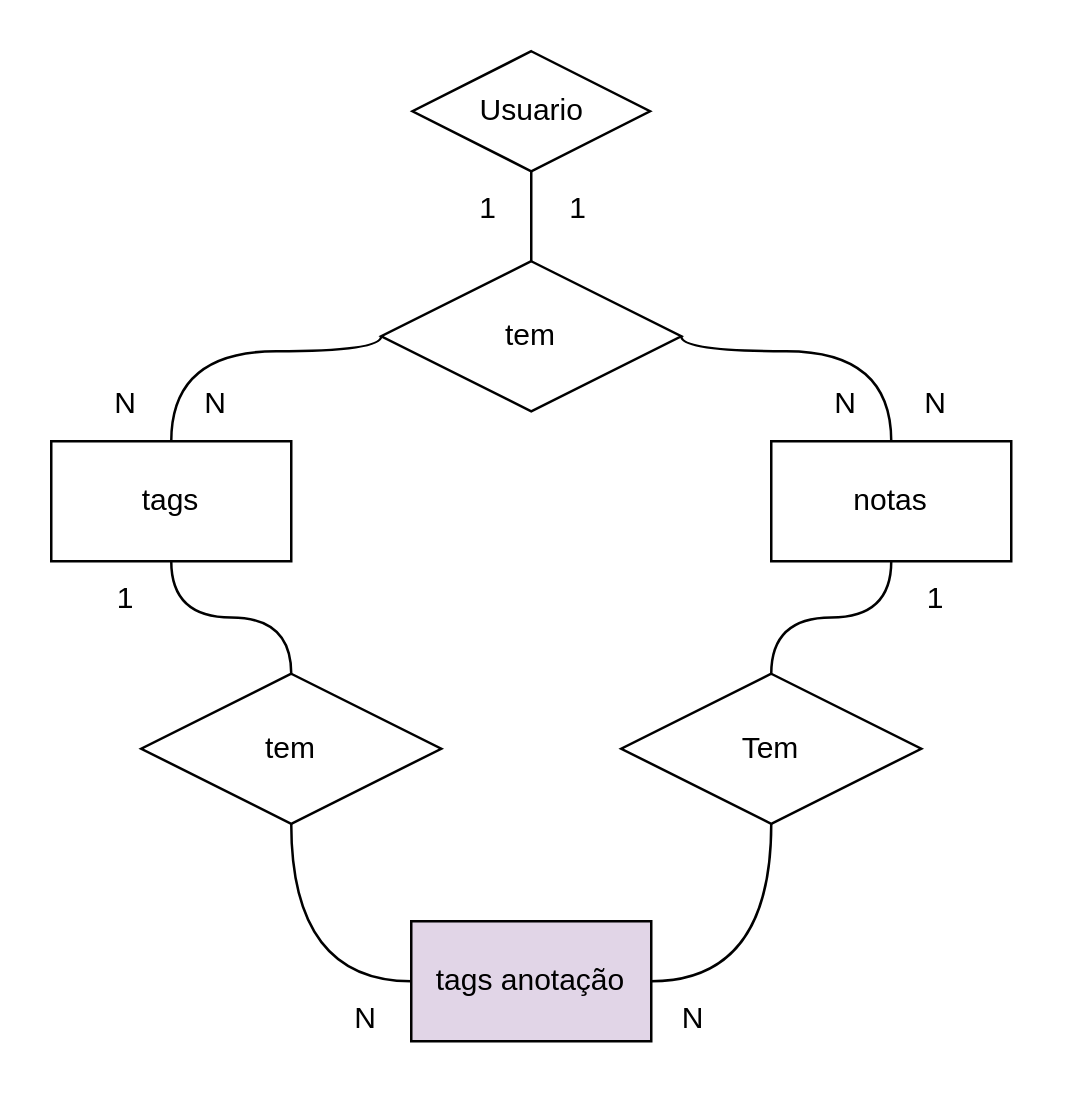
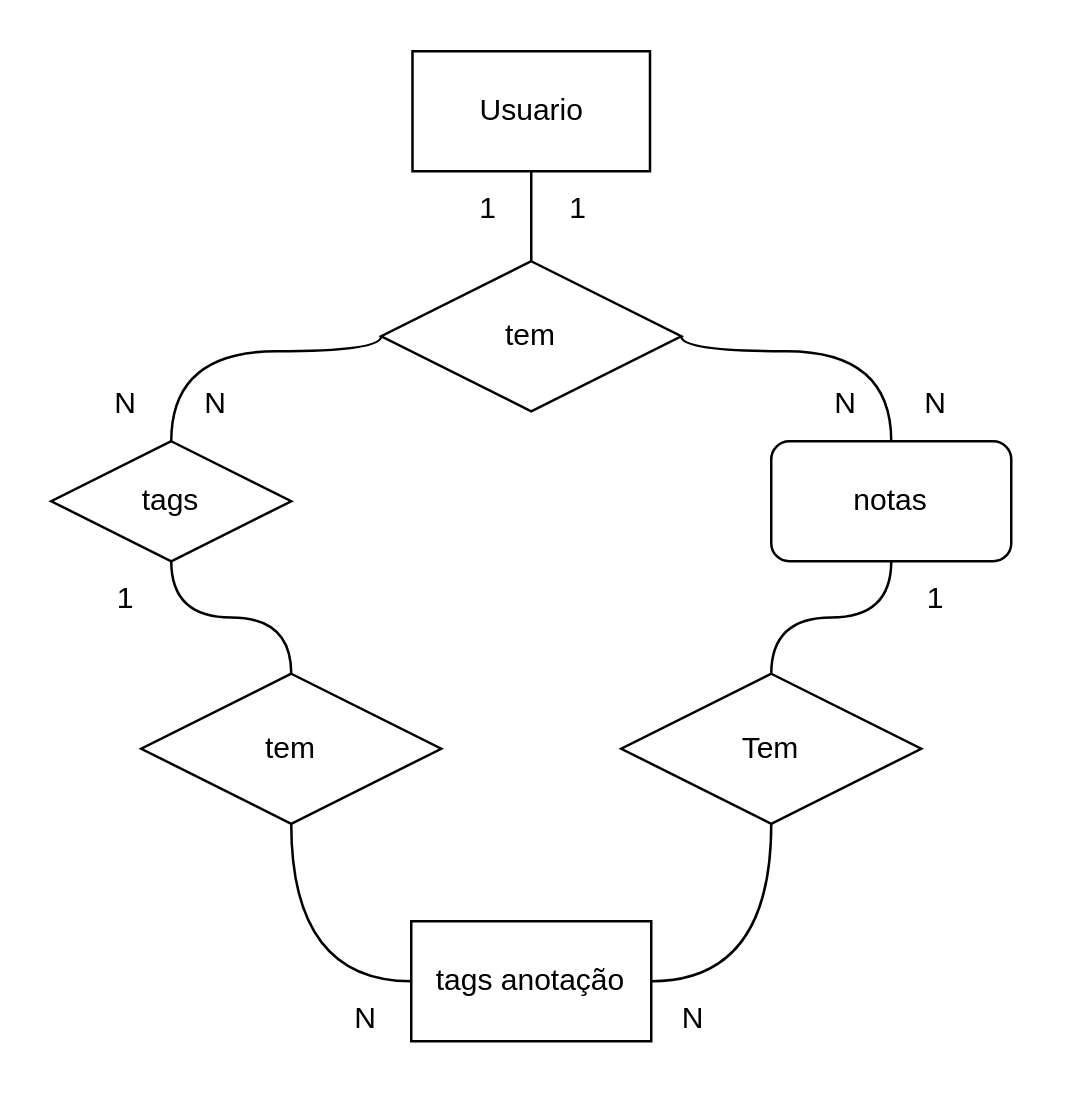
(531, 111) -> (531, 111)
(171, 501) -> (171, 501)
(891, 501) -> (891, 501)
(531, 981) -> (531, 981)
